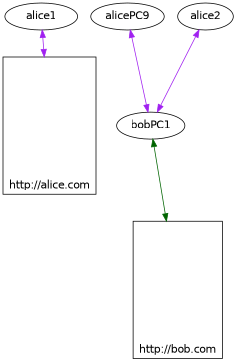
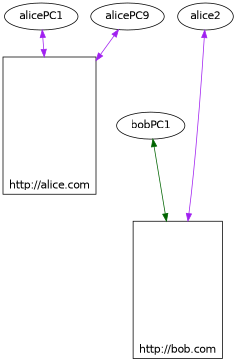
(41, 16) -> (41, 16)
(139, 71) -> (107, 45)
(178, 71) -> (198, 126)
